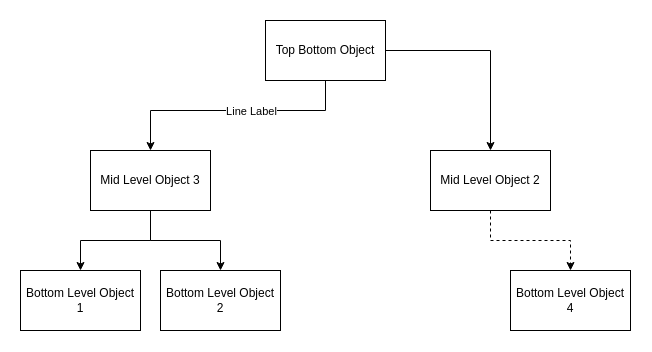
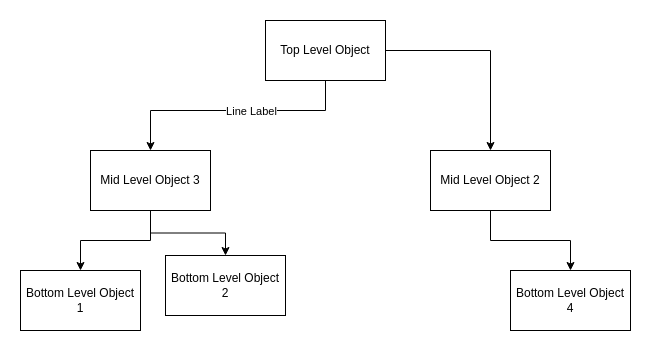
(326, 51) -> (326, 51)
(528, 241) -> (528, 241)
(221, 301) -> (226, 286)
